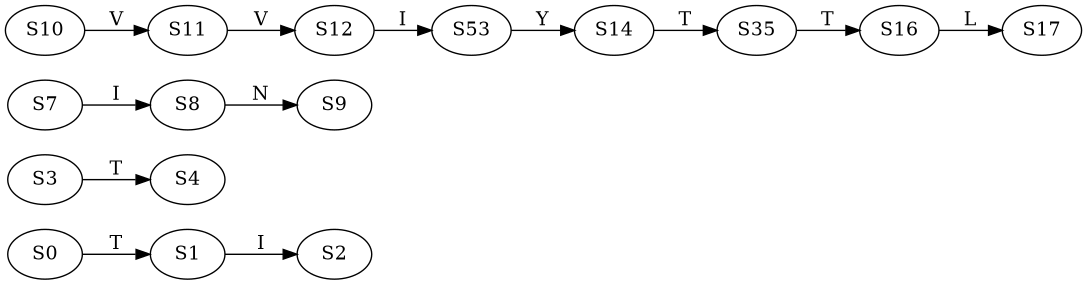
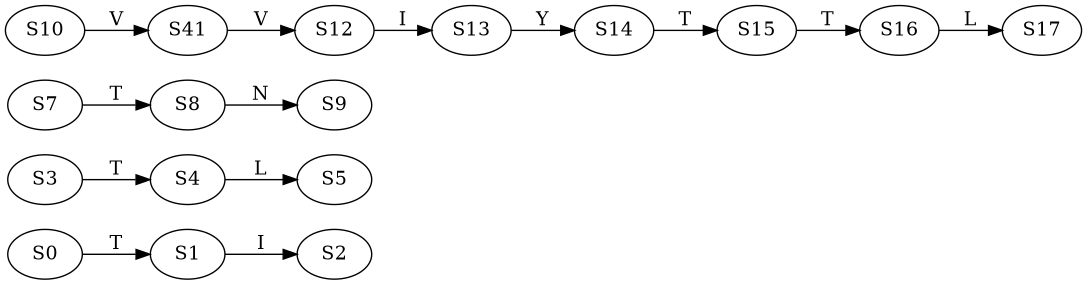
(188, 30) -> (188, 30)
(471, 30) -> (471, 30)
(757, 30) -> (757, 30)
(116, 95) -> (116, 95)
none -> (334, 180)
